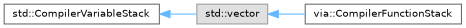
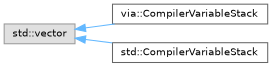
(184, 14) -> (99, 41)
(383, 14) -> (190, 14)
